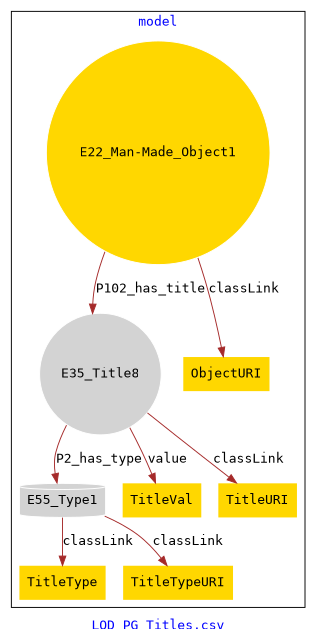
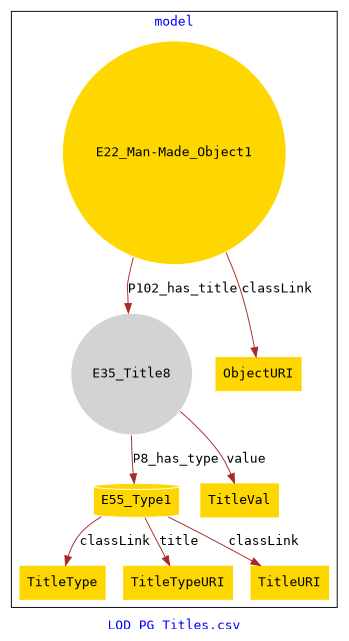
(188, 445) -> (210, 538)
(99, 459) -> (176, 459)
(63, 500) -> (136, 500)
(188, 542) -> (179, 542)
